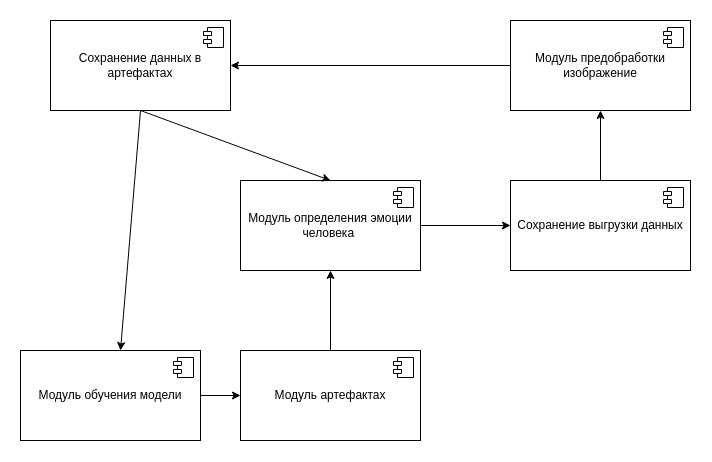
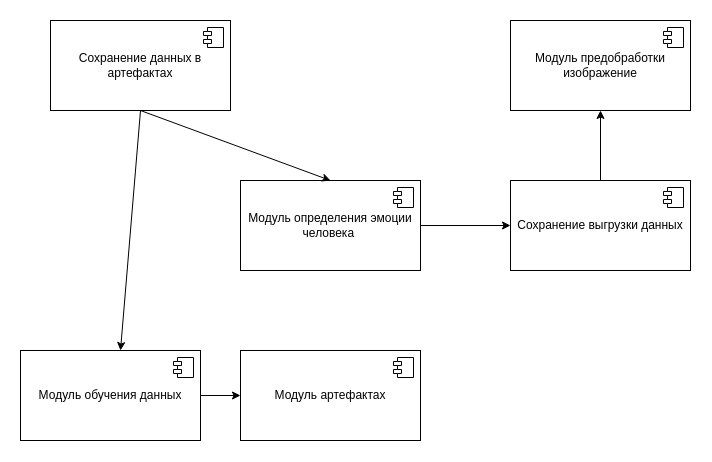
(374, 66) -> none
(331, 314) -> none
(111, 396) -> (111, 396)
